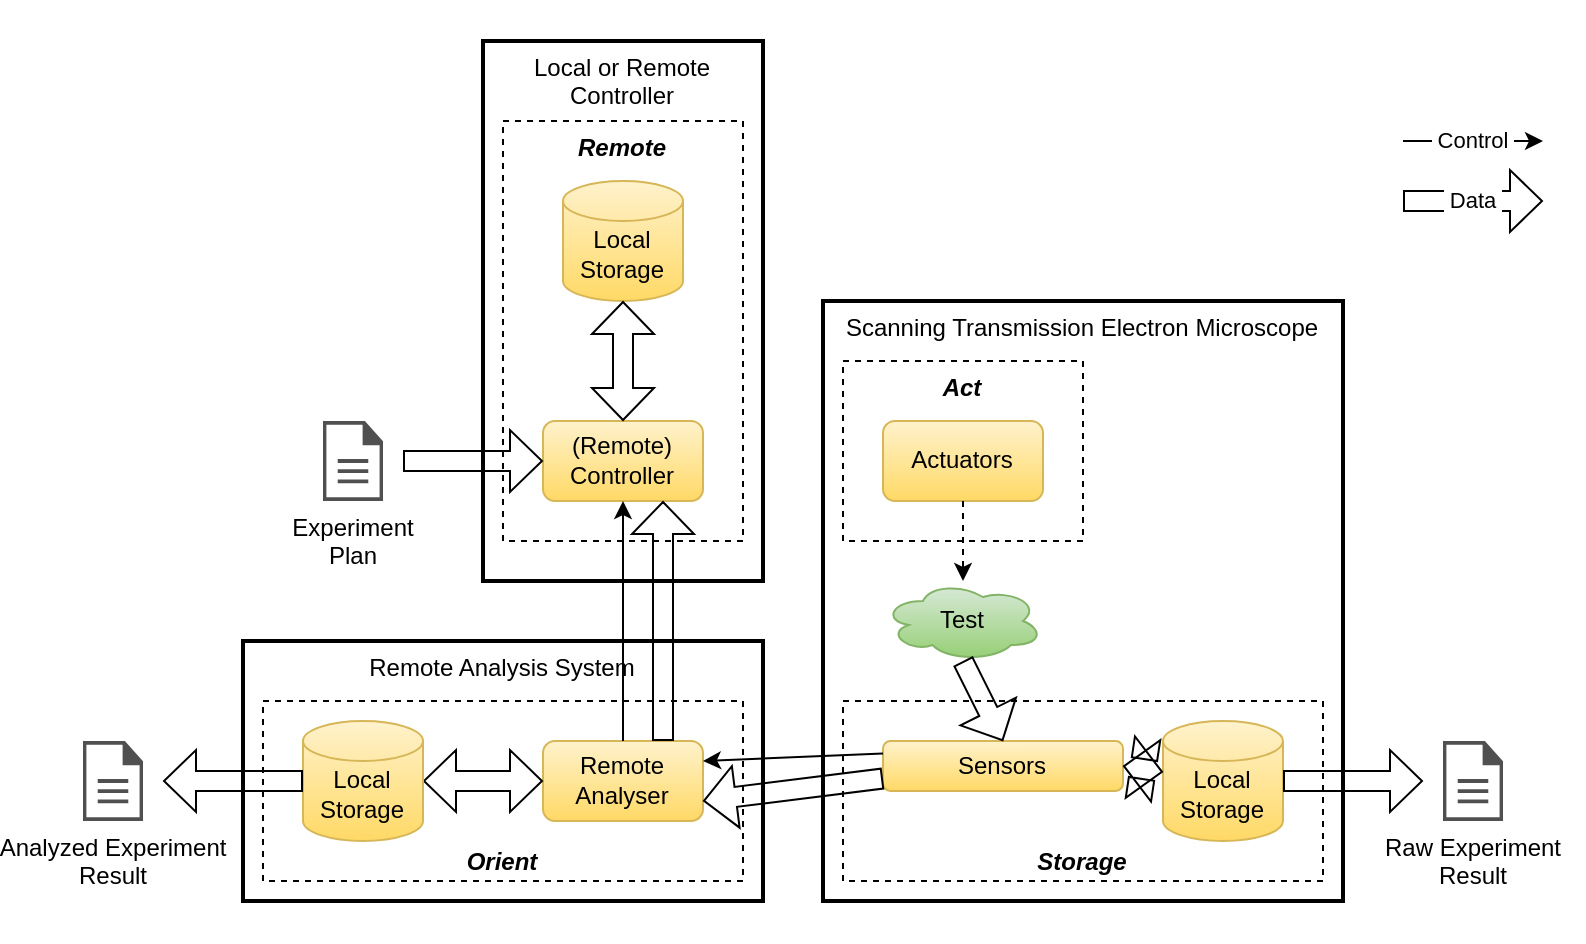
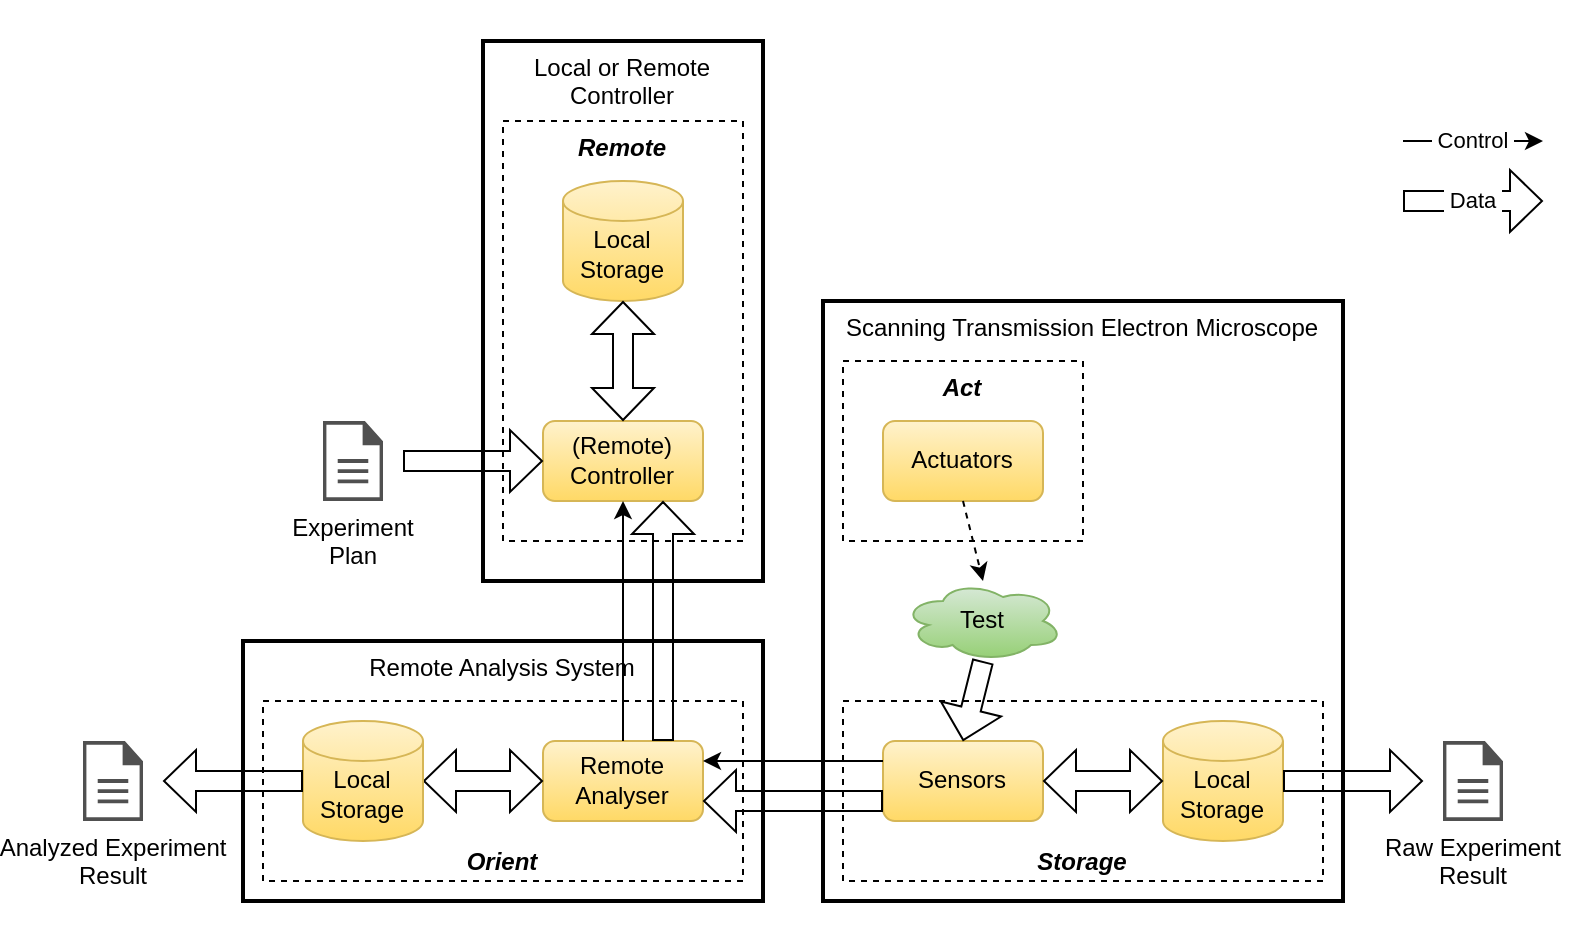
(963, 621) -> (983, 621)
(1003, 766) -> (963, 781)
